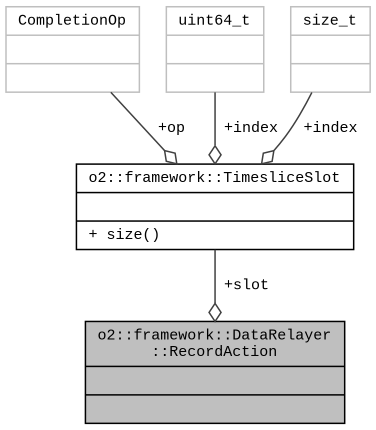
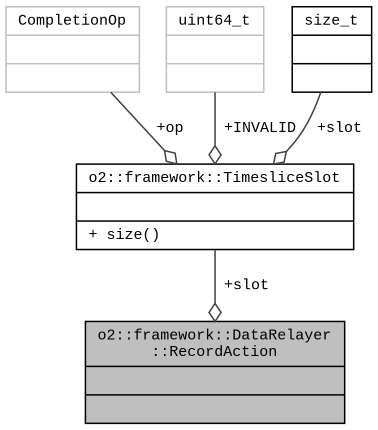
(330, 49) -> (332, 49)
(247, 128) -> (256, 128)
(327, 128) -> (336, 128)
